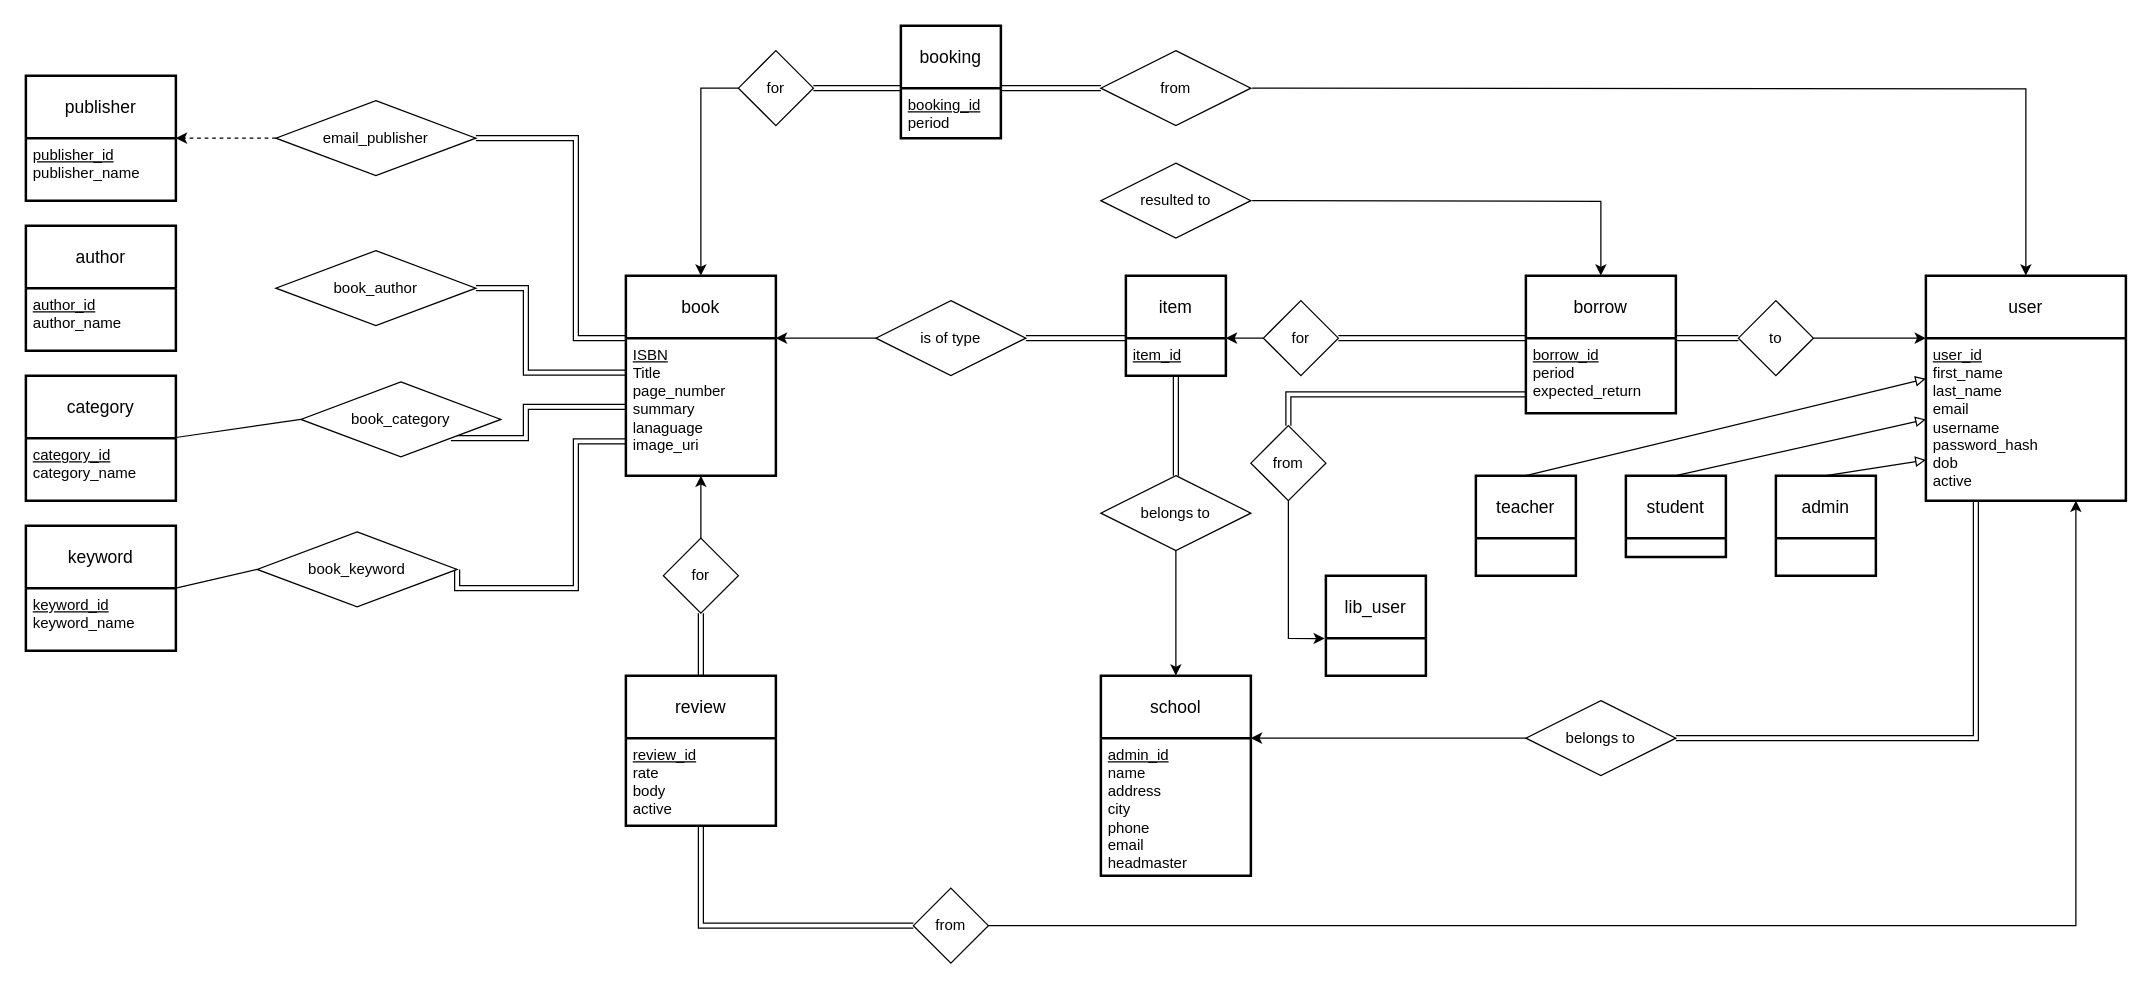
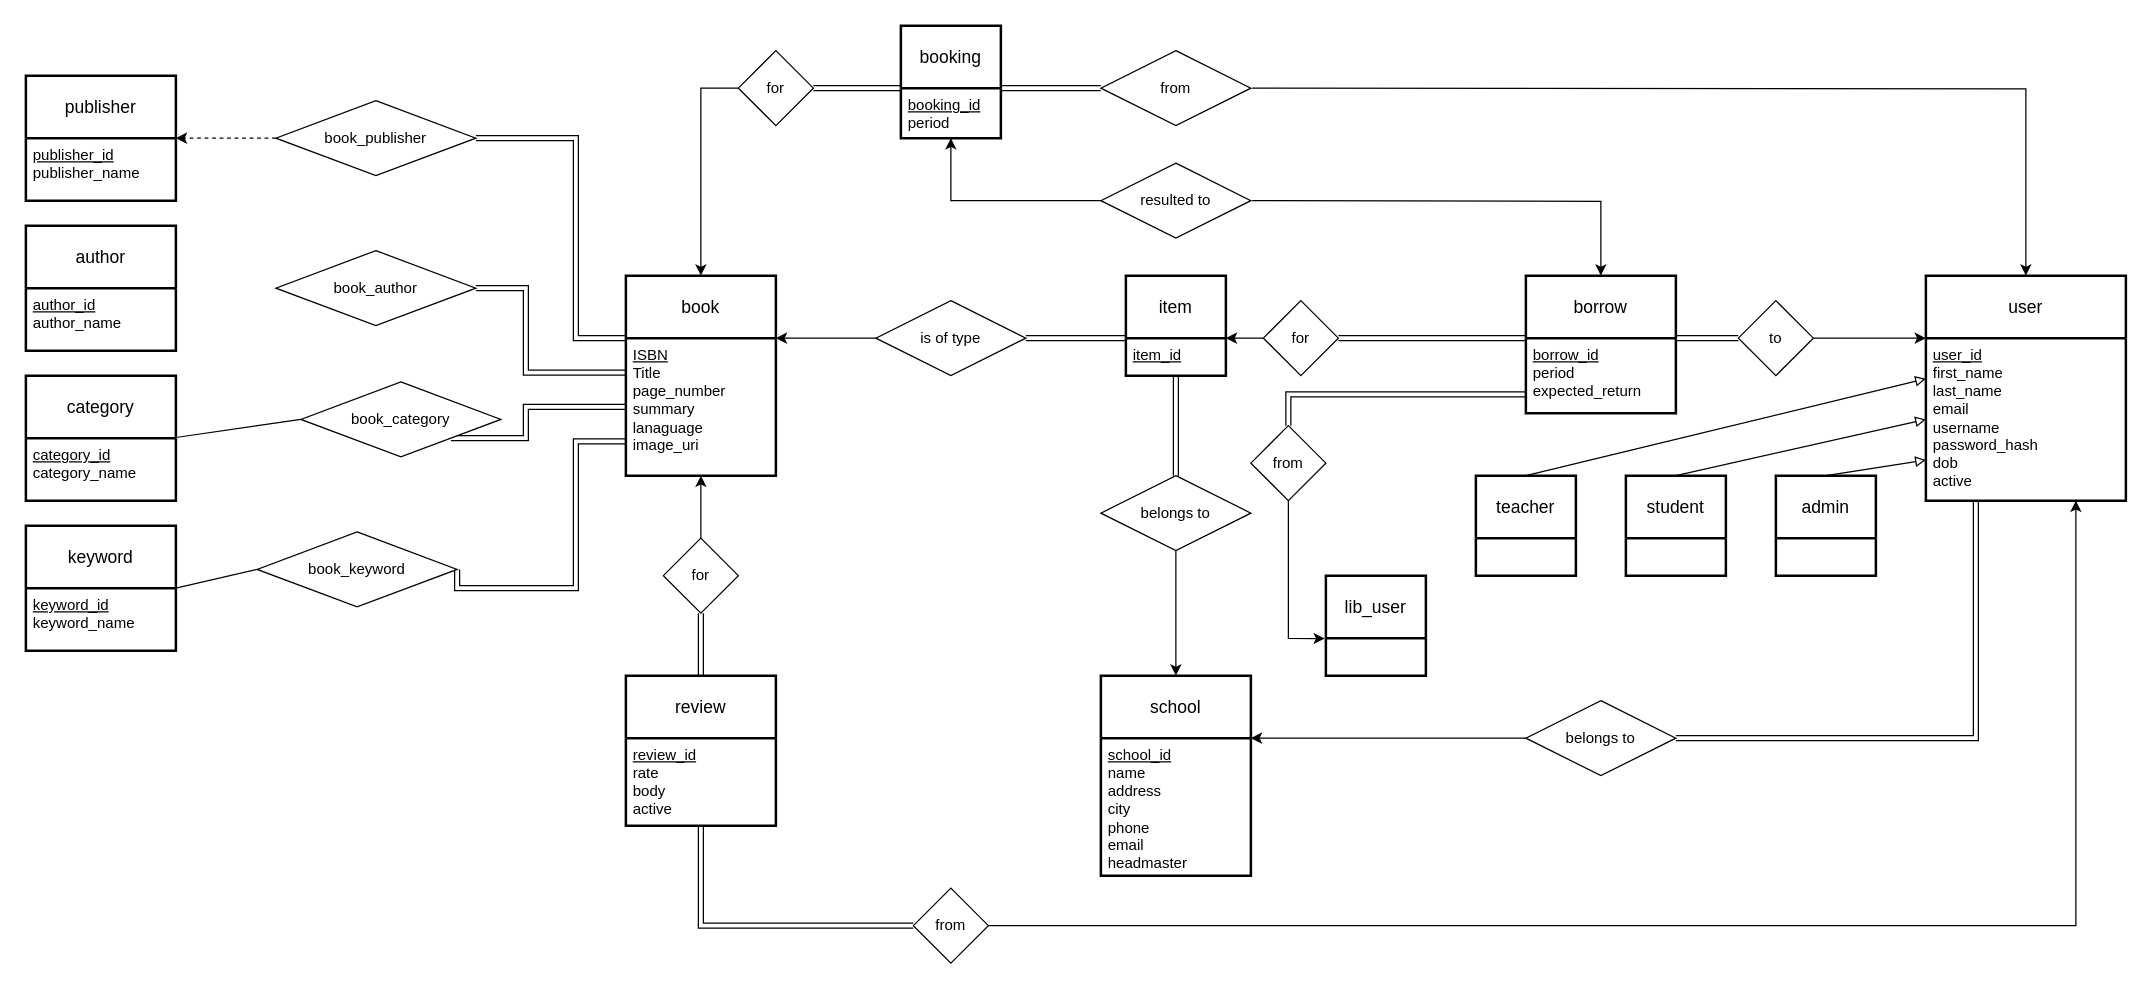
(376, 138) -> (376, 138)
none -> (999, 201)
(1676, 516) -> (1676, 526)
(1150, 810) -> (1150, 810)
